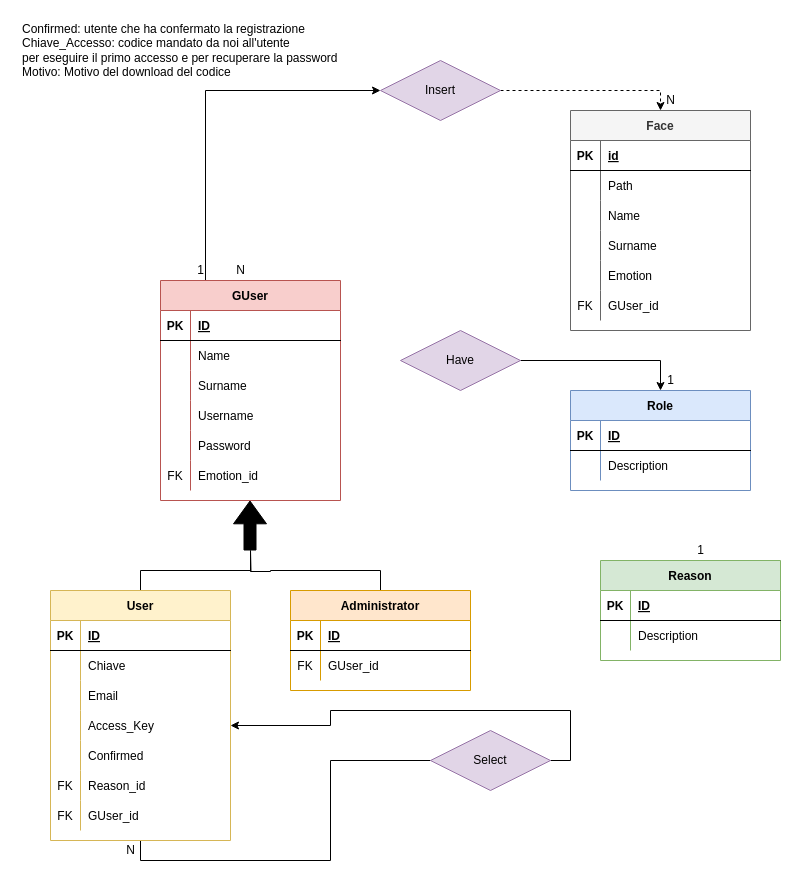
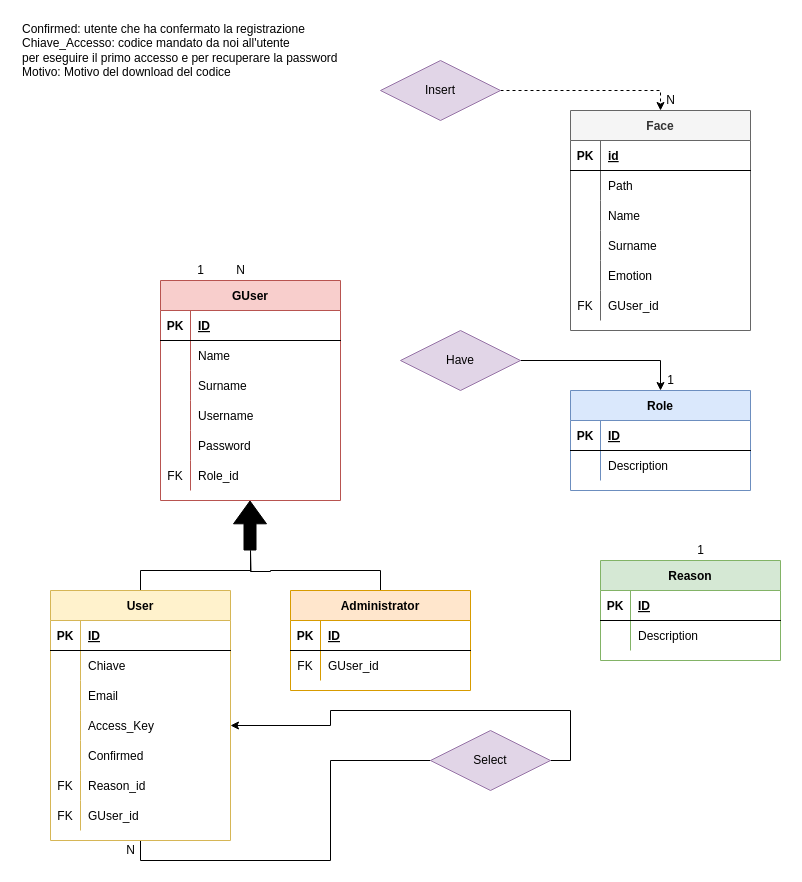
(206, 102) -> none
(228, 476) -> (218, 476)
